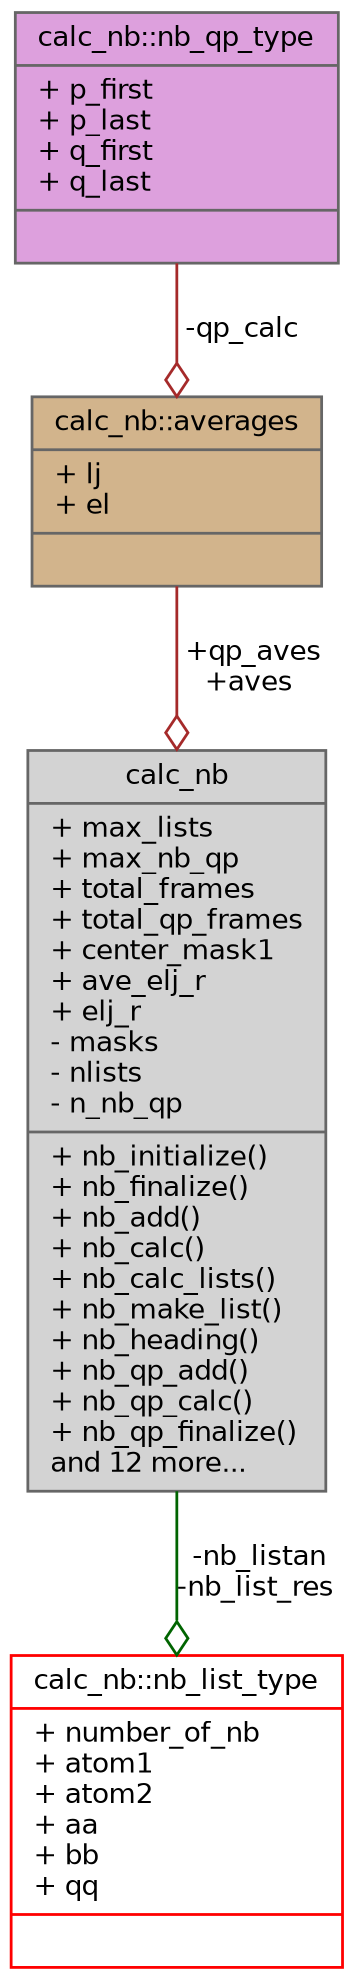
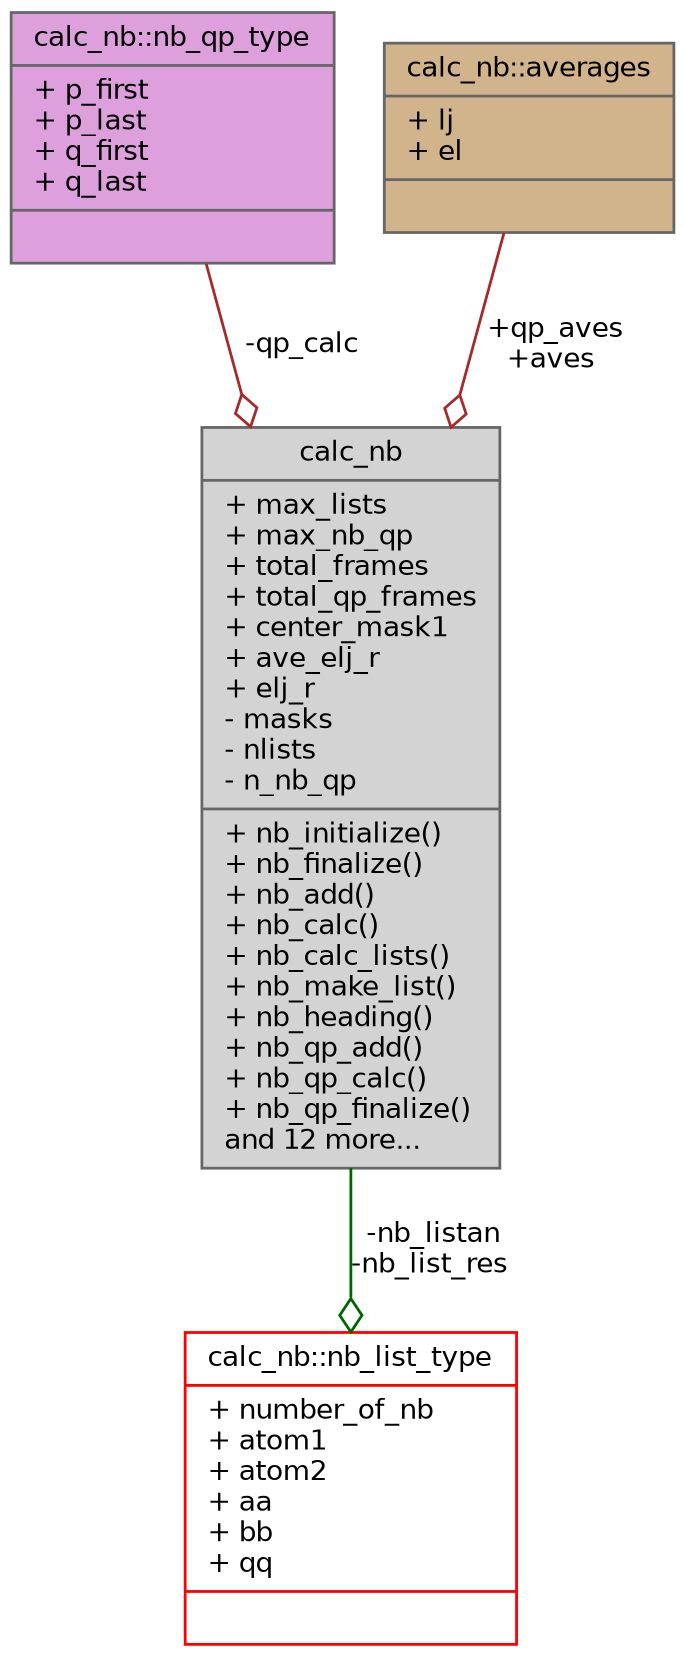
(177, 313) -> (224, 329)
